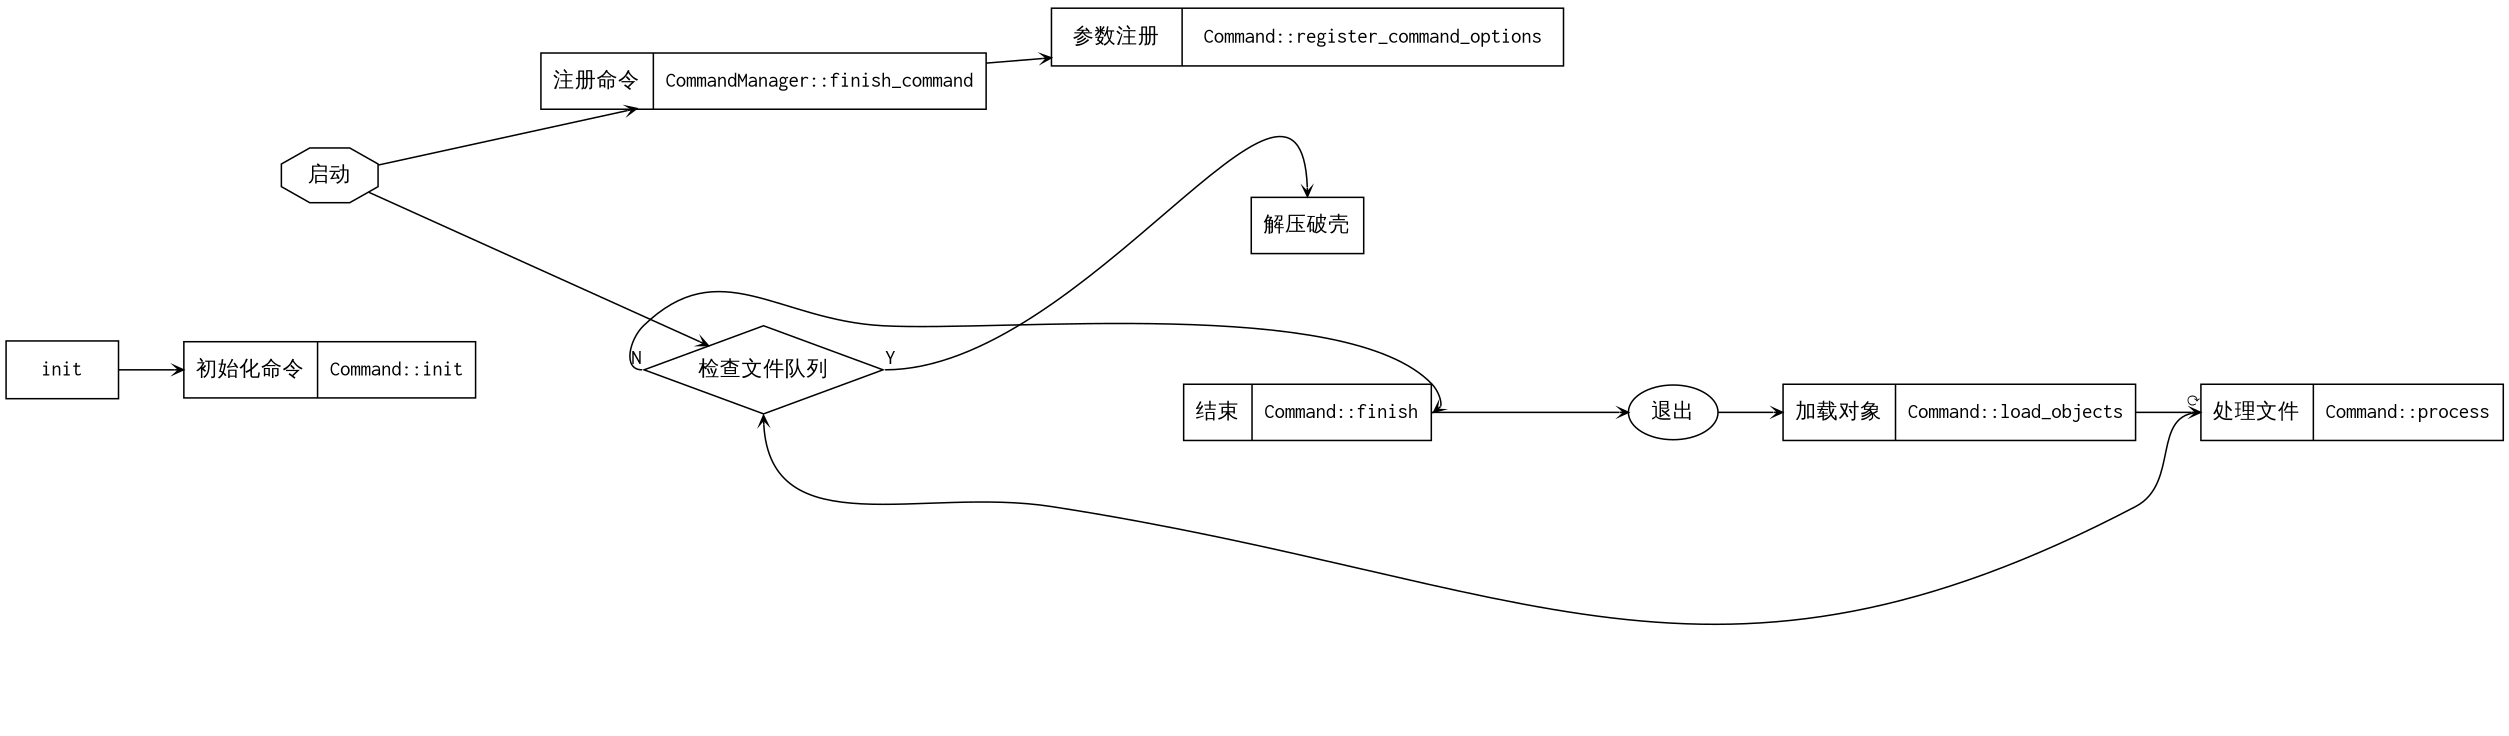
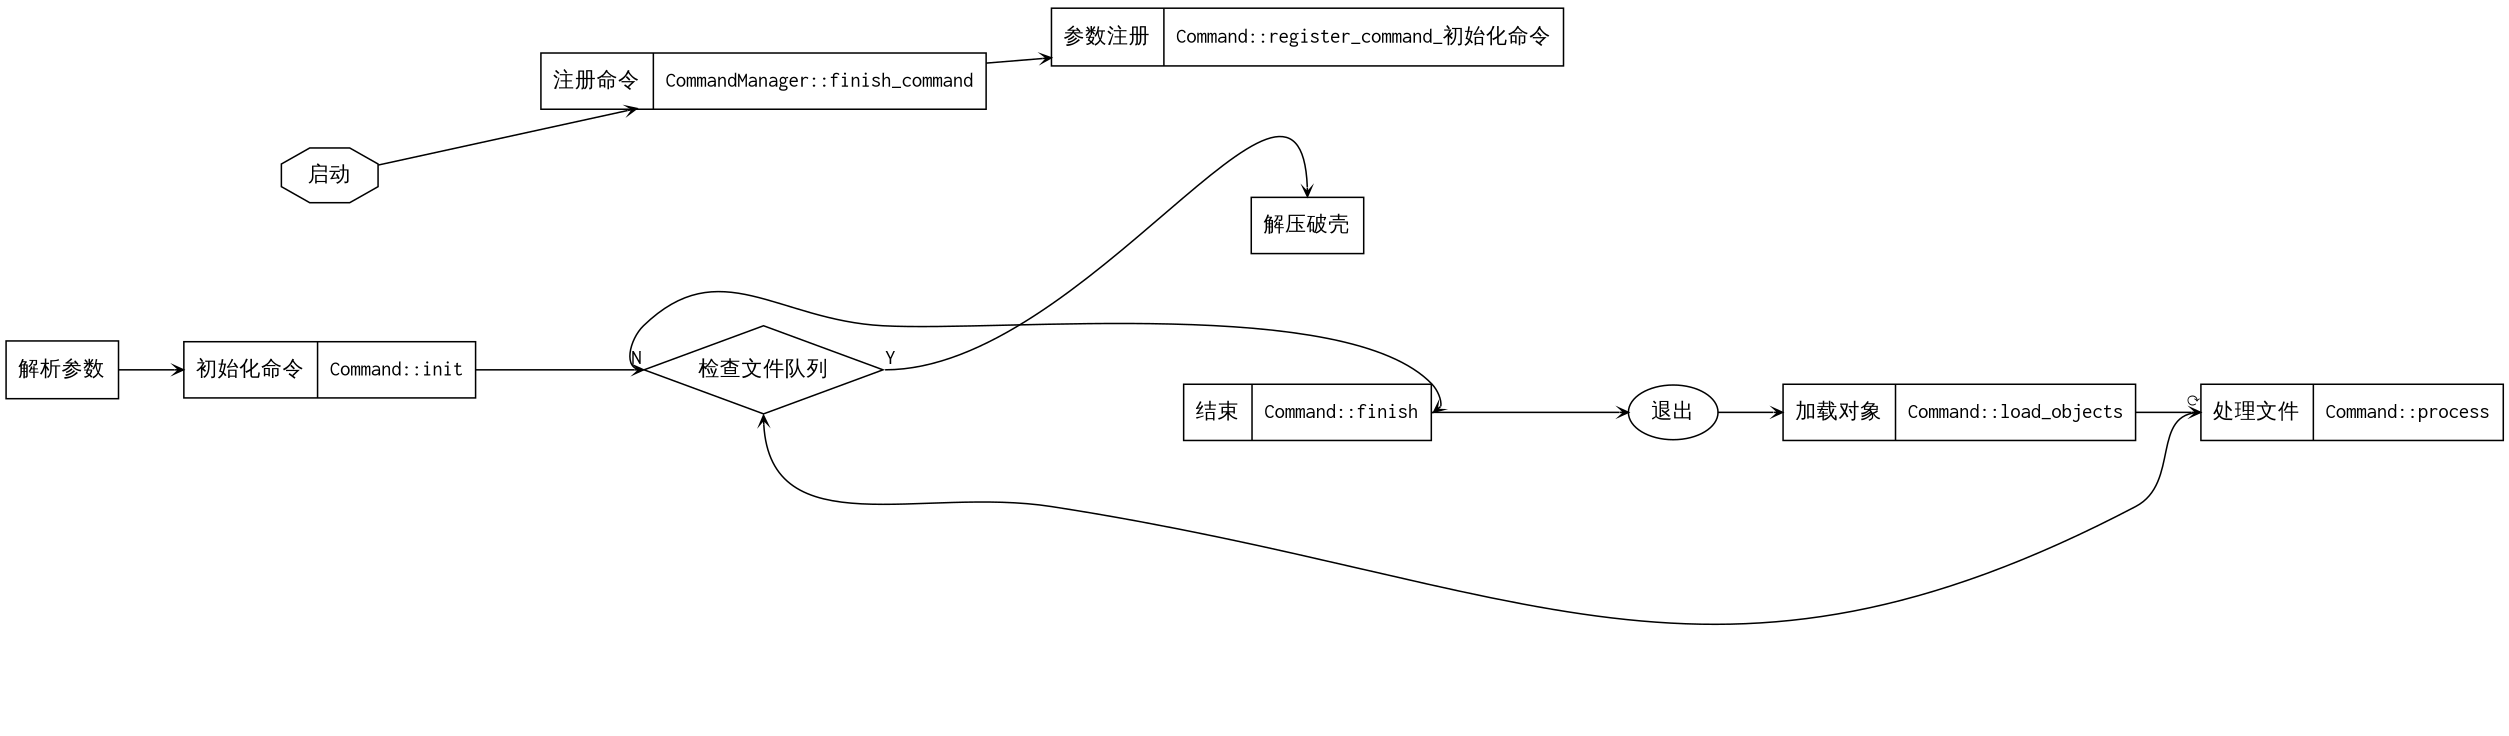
(1373, 36) -> (1364, 36)
(534, 267) -> (555, 370)
(62, 370) -> (62, 370)
